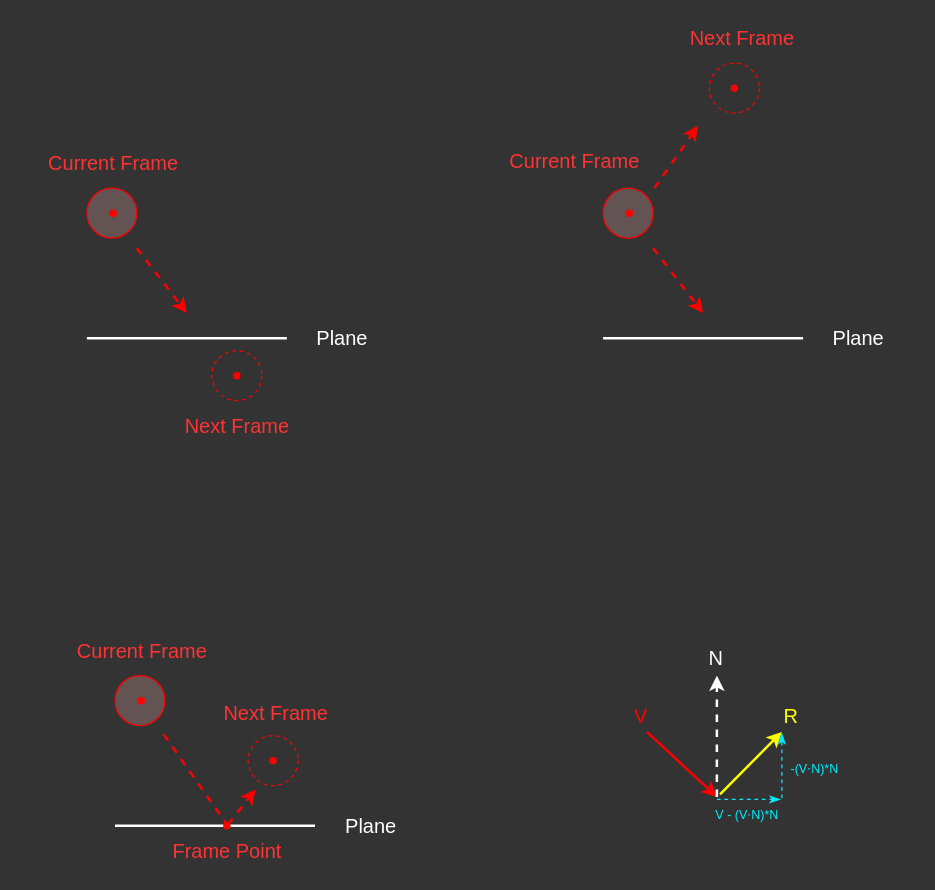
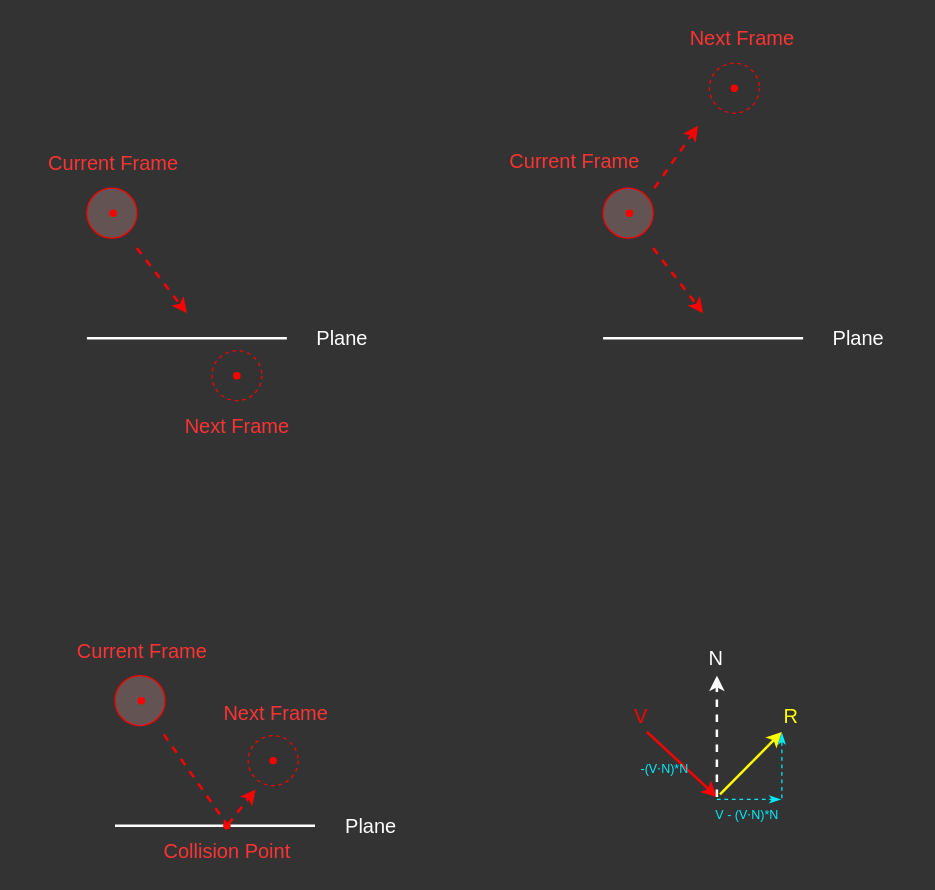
(814, 768) -> (664, 768)
(228, 851) -> (228, 851)
